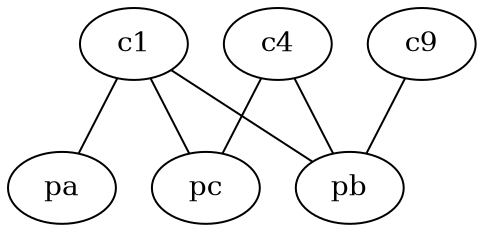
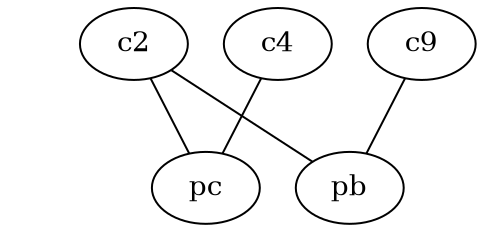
(134, 44) -> (134, 44)
(314, 116) -> none
(62, 188) -> none
